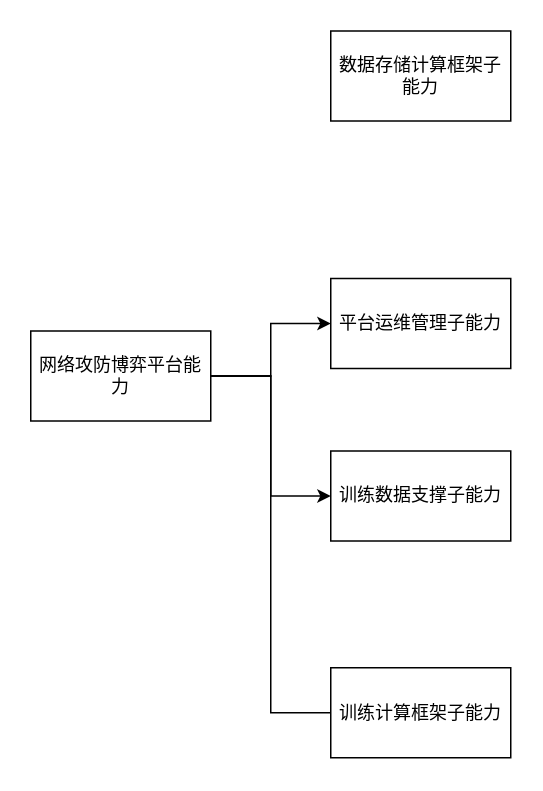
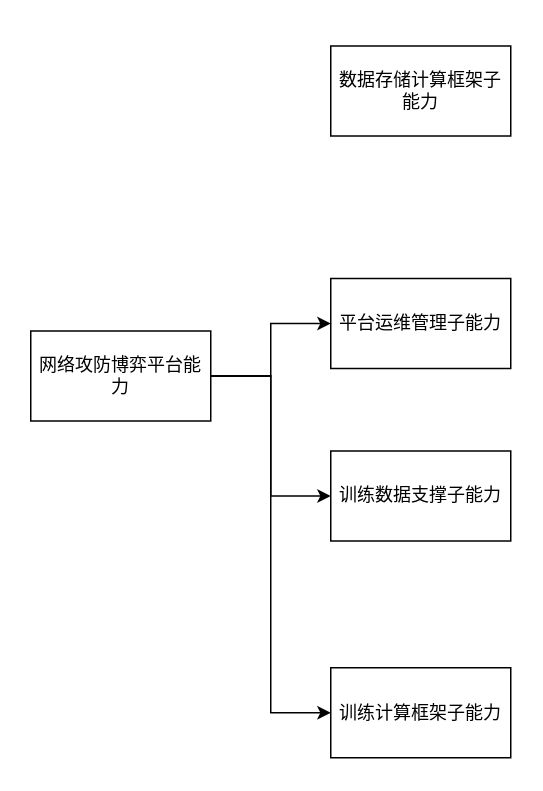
(421, 76) -> (421, 91)
(323, 713) -> (319, 713)
